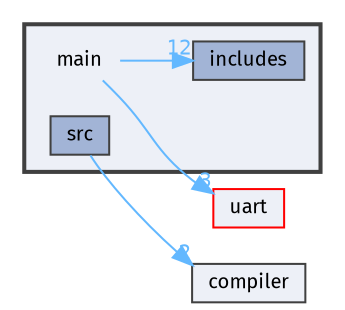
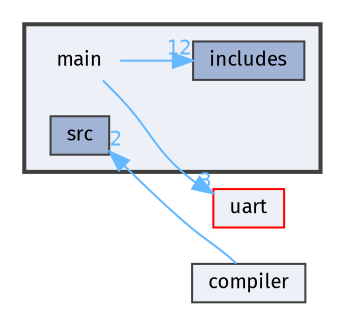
(131, 206) -> (178, 217)
